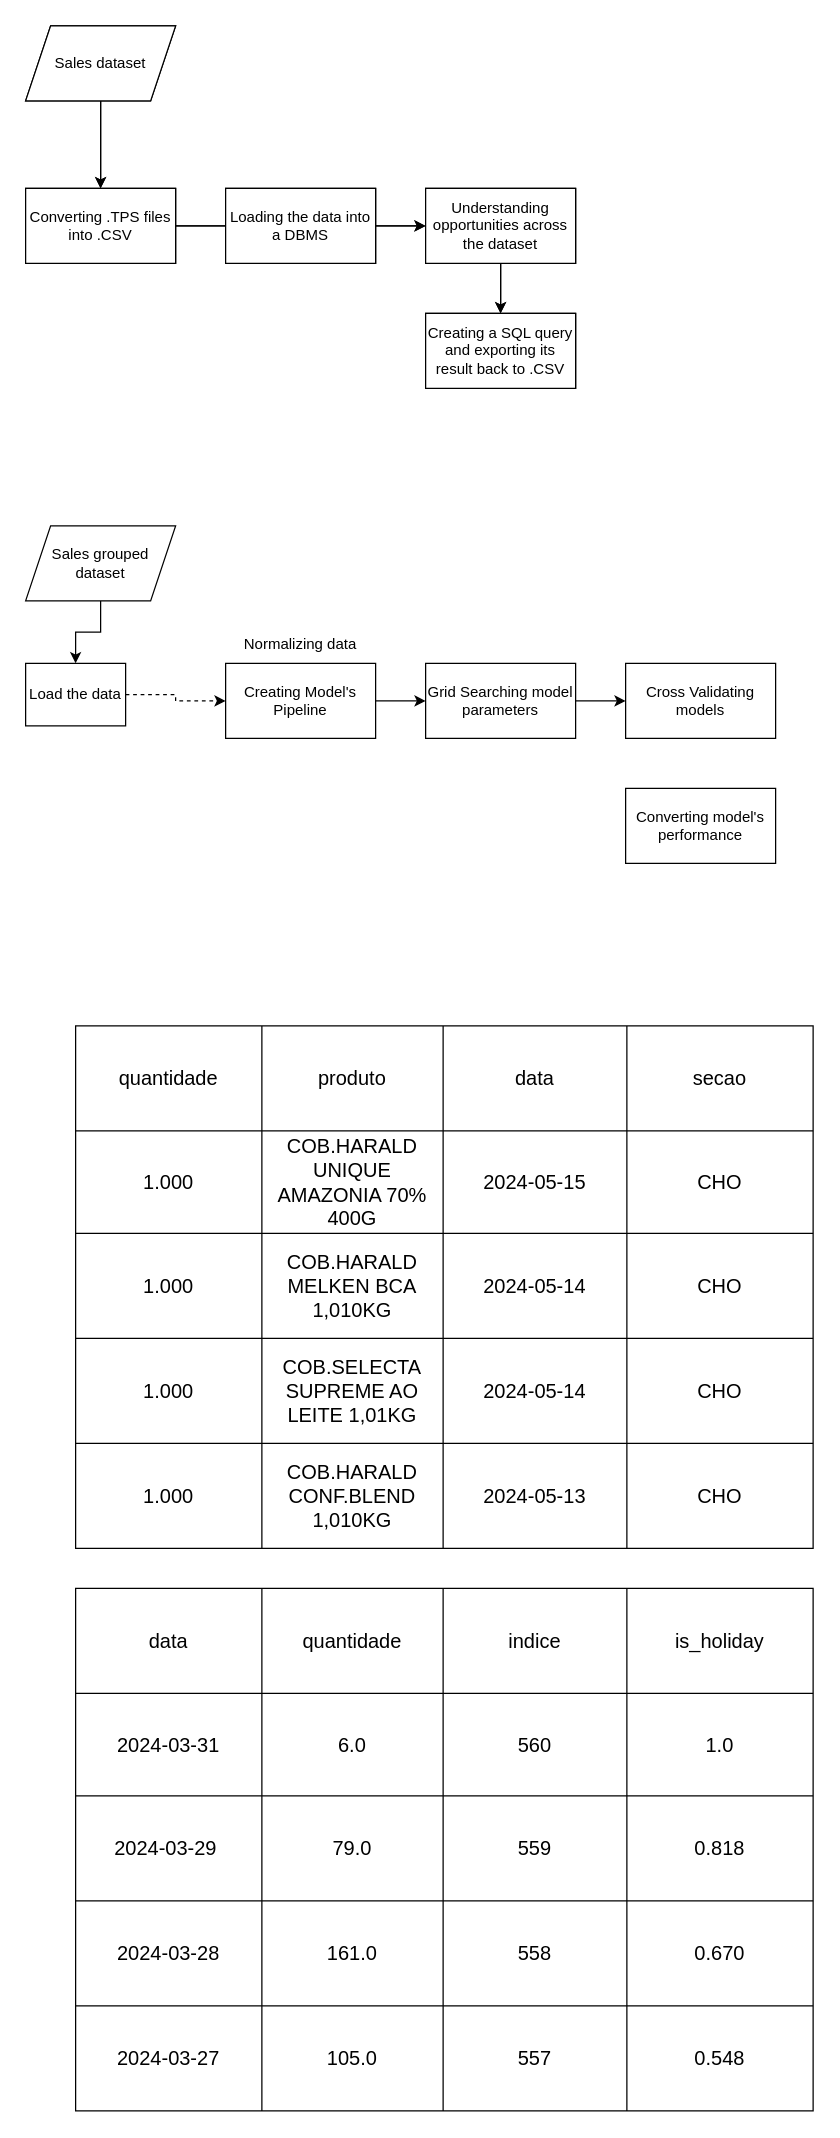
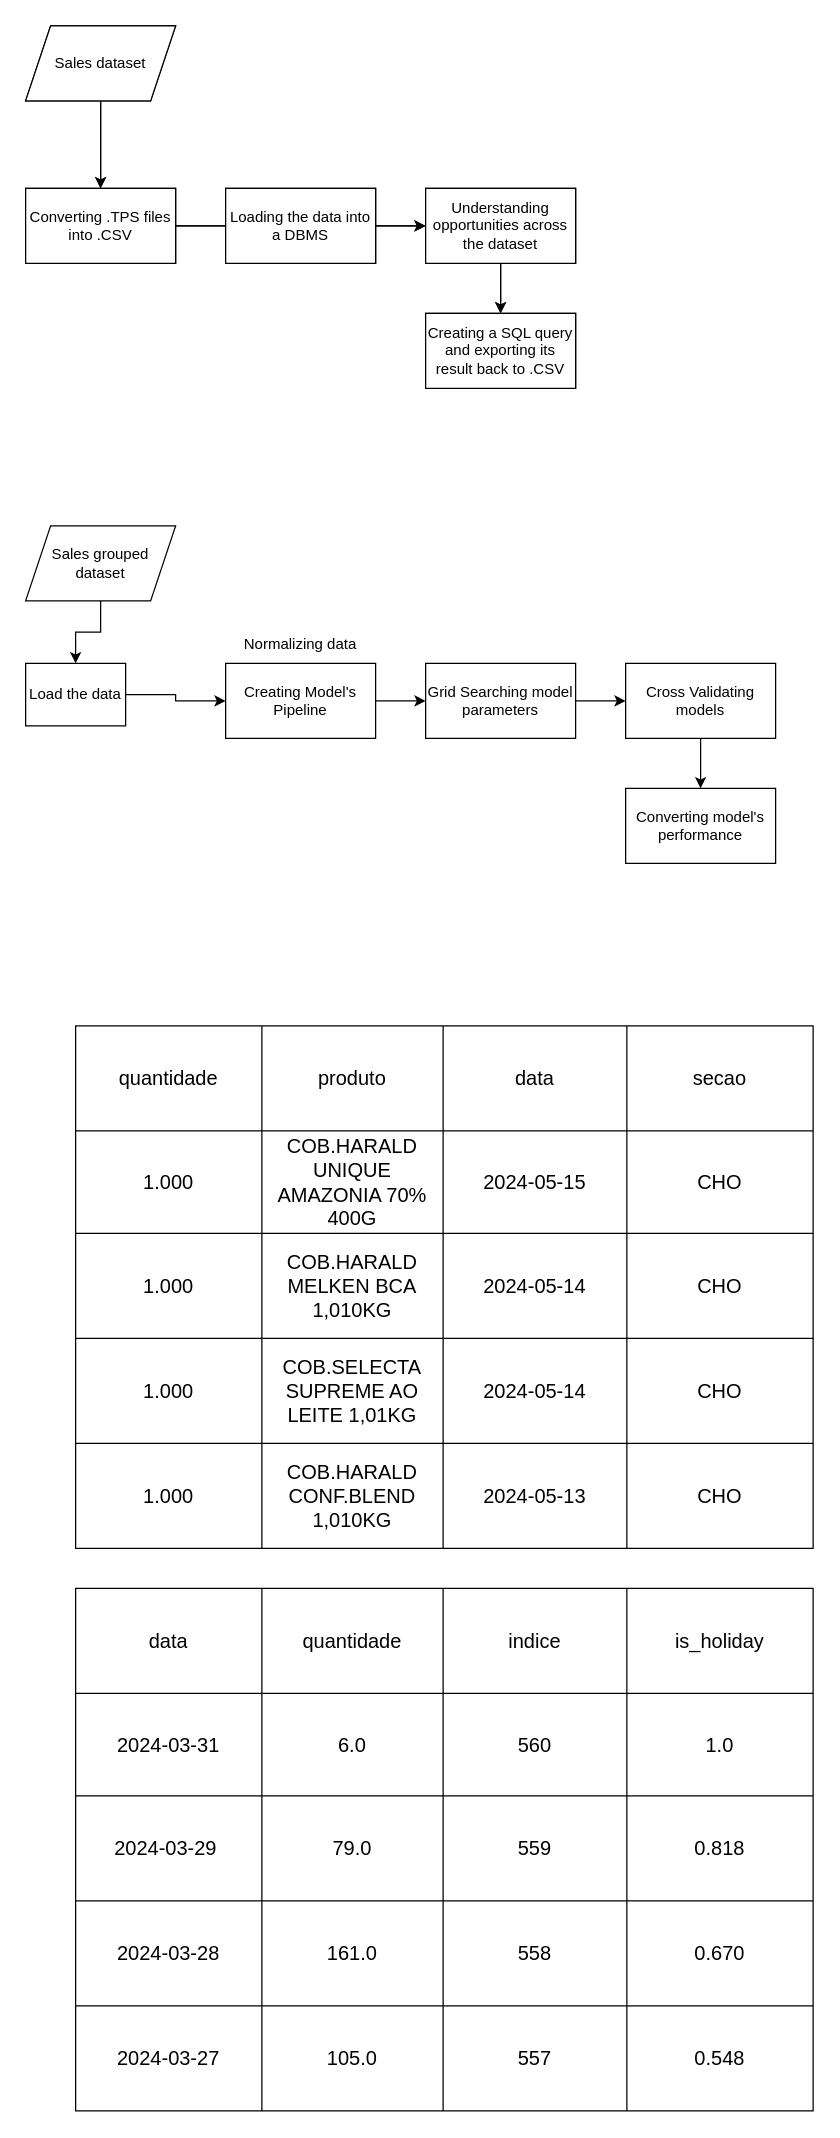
(175, 694) -> (175, 694)
none -> (701, 759)
